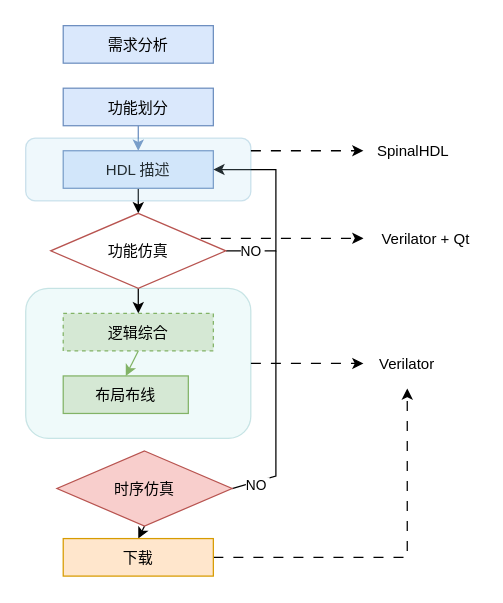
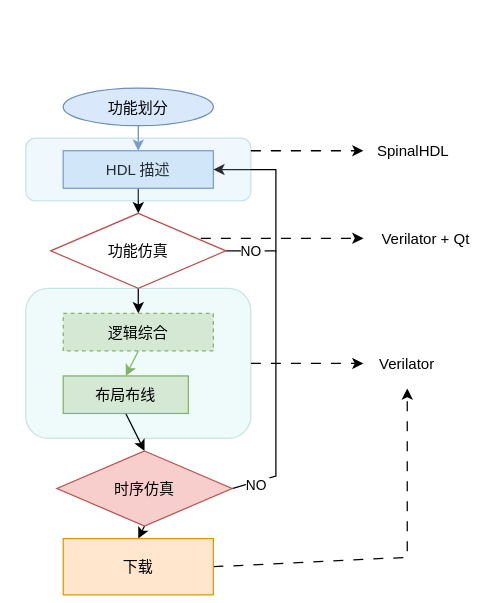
(138, 44) -> none
(138, 107) -> (138, 107)
none -> (133, 428)
(138, 557) -> (138, 566)
